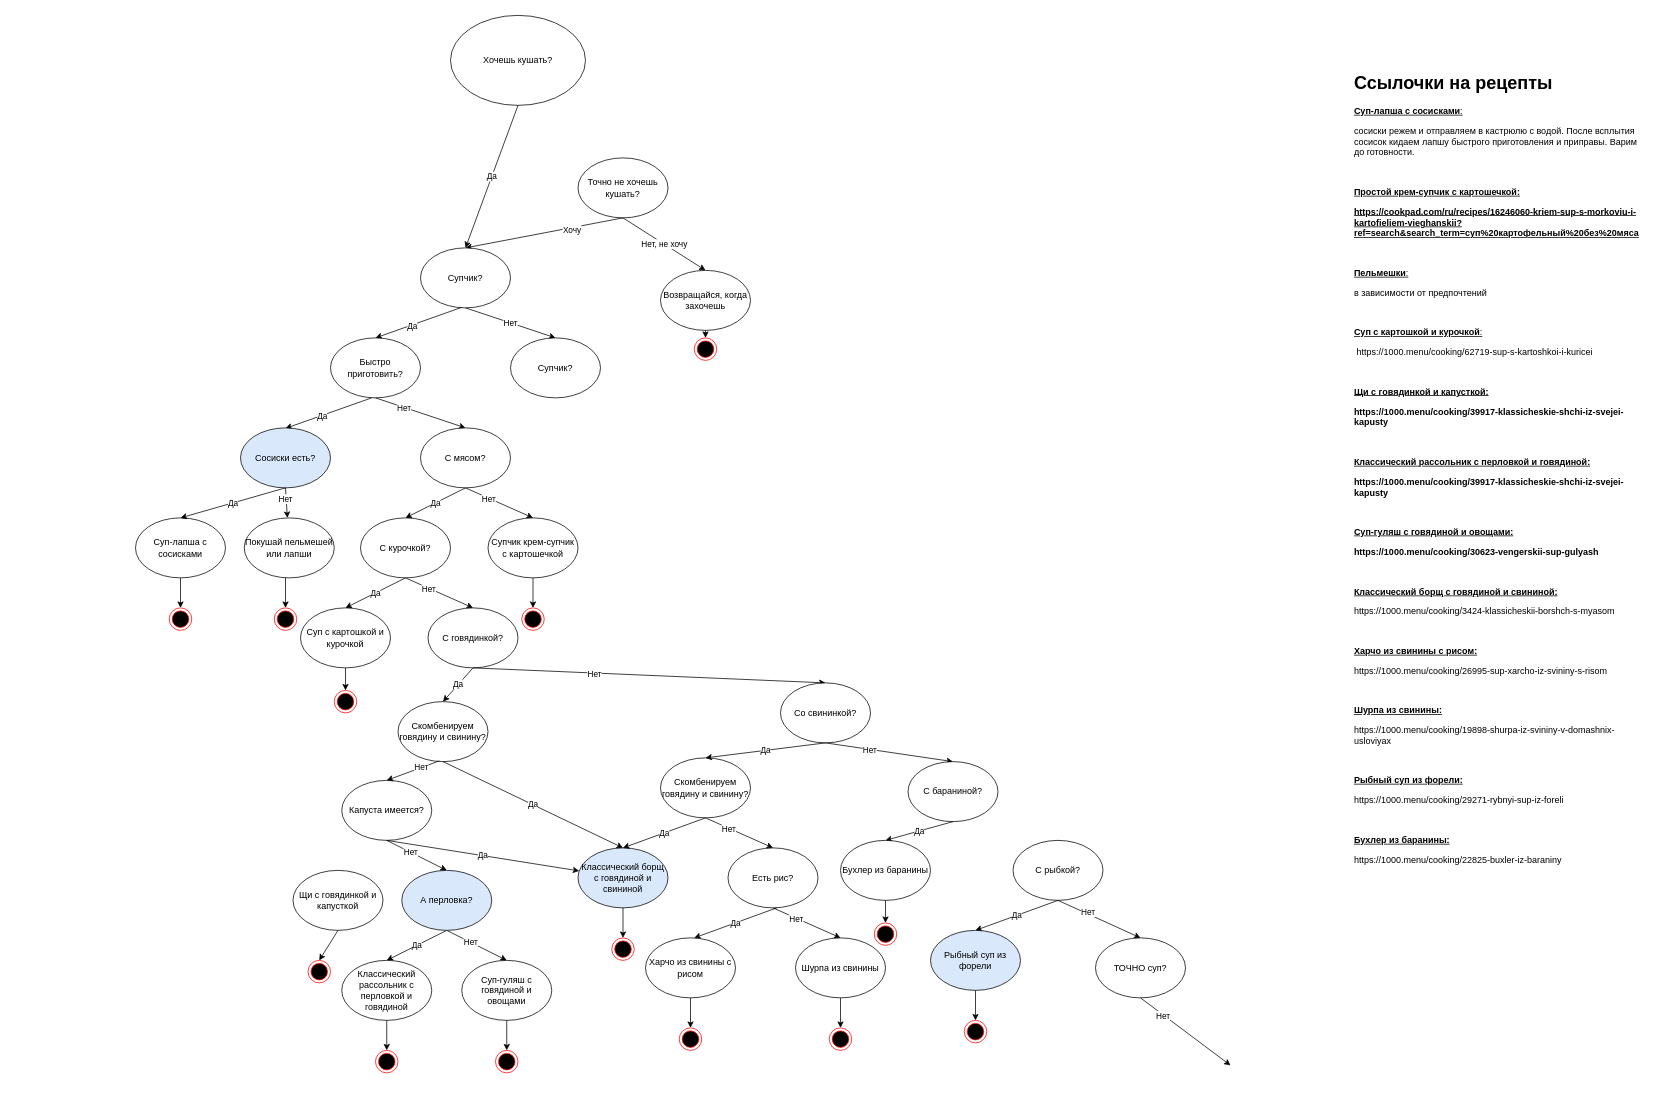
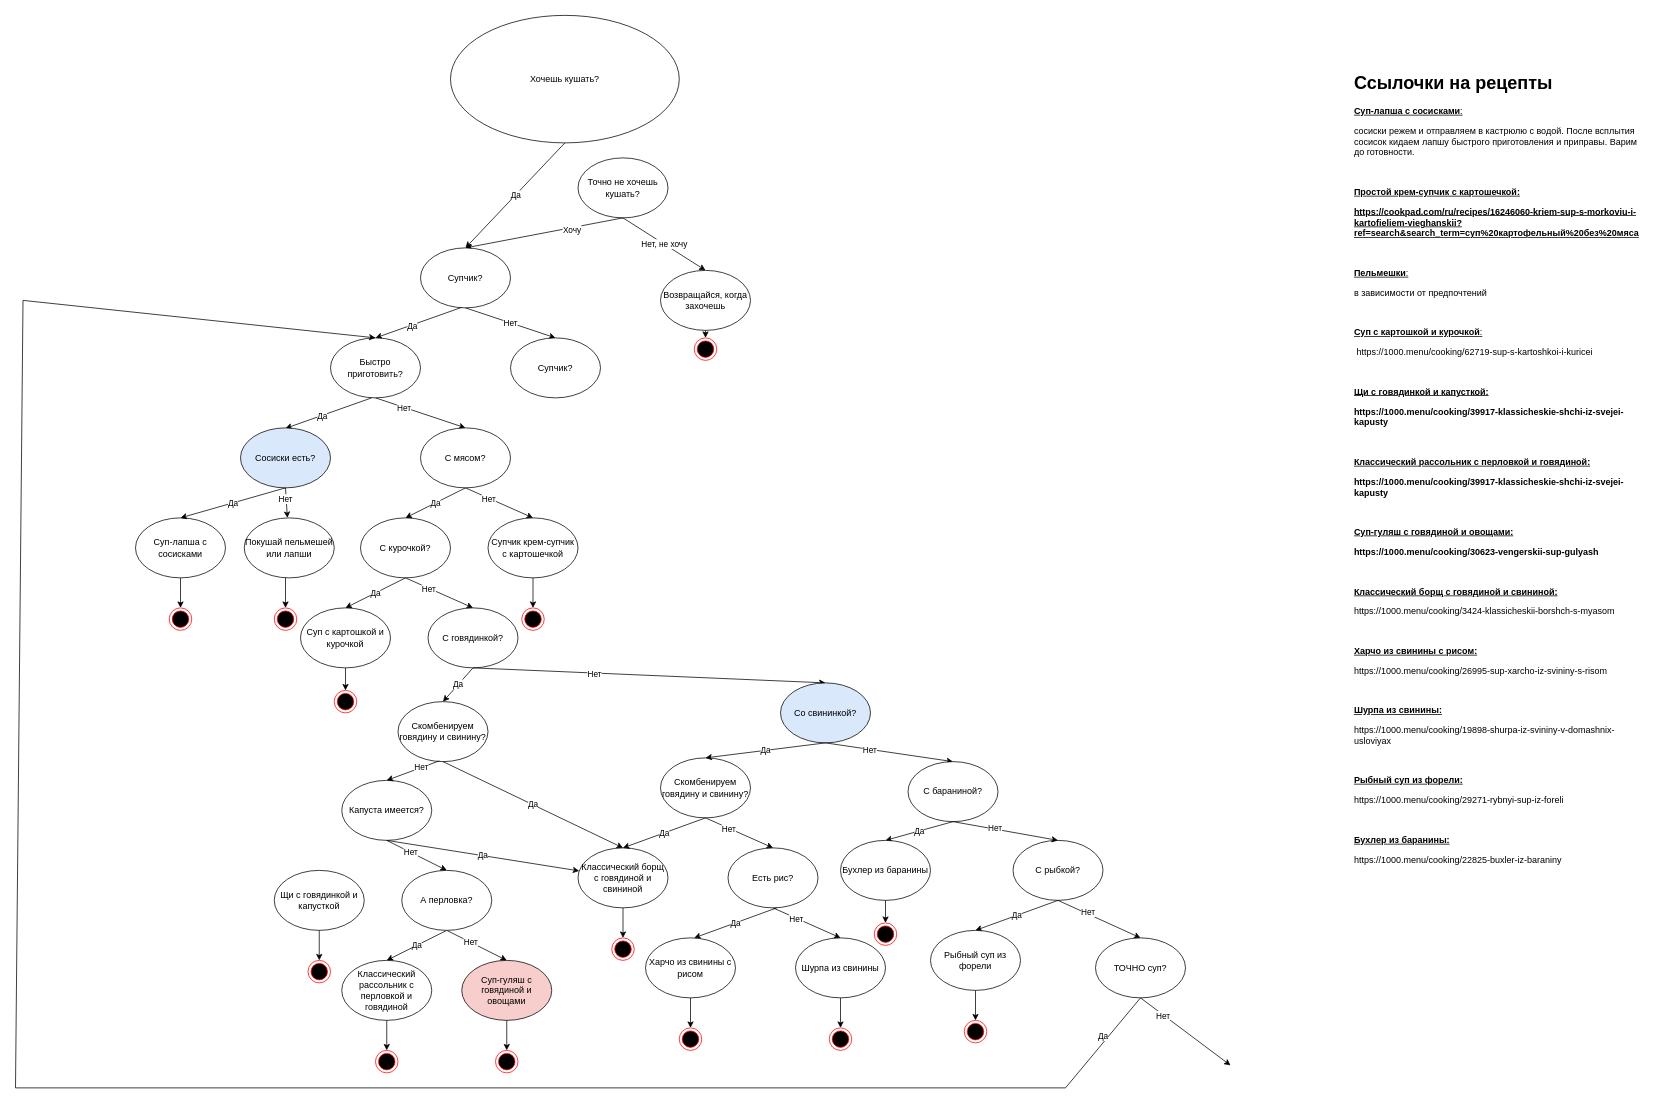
(518, 60) -> (565, 79)
none -> (195, 319)
(825, 713) -> (825, 713)
none -> (1004, 831)
(623, 878) -> (623, 878)
(338, 900) -> (319, 900)
(447, 900) -> (447, 900)
(975, 960) -> (975, 960)
(507, 990) -> (507, 990)
